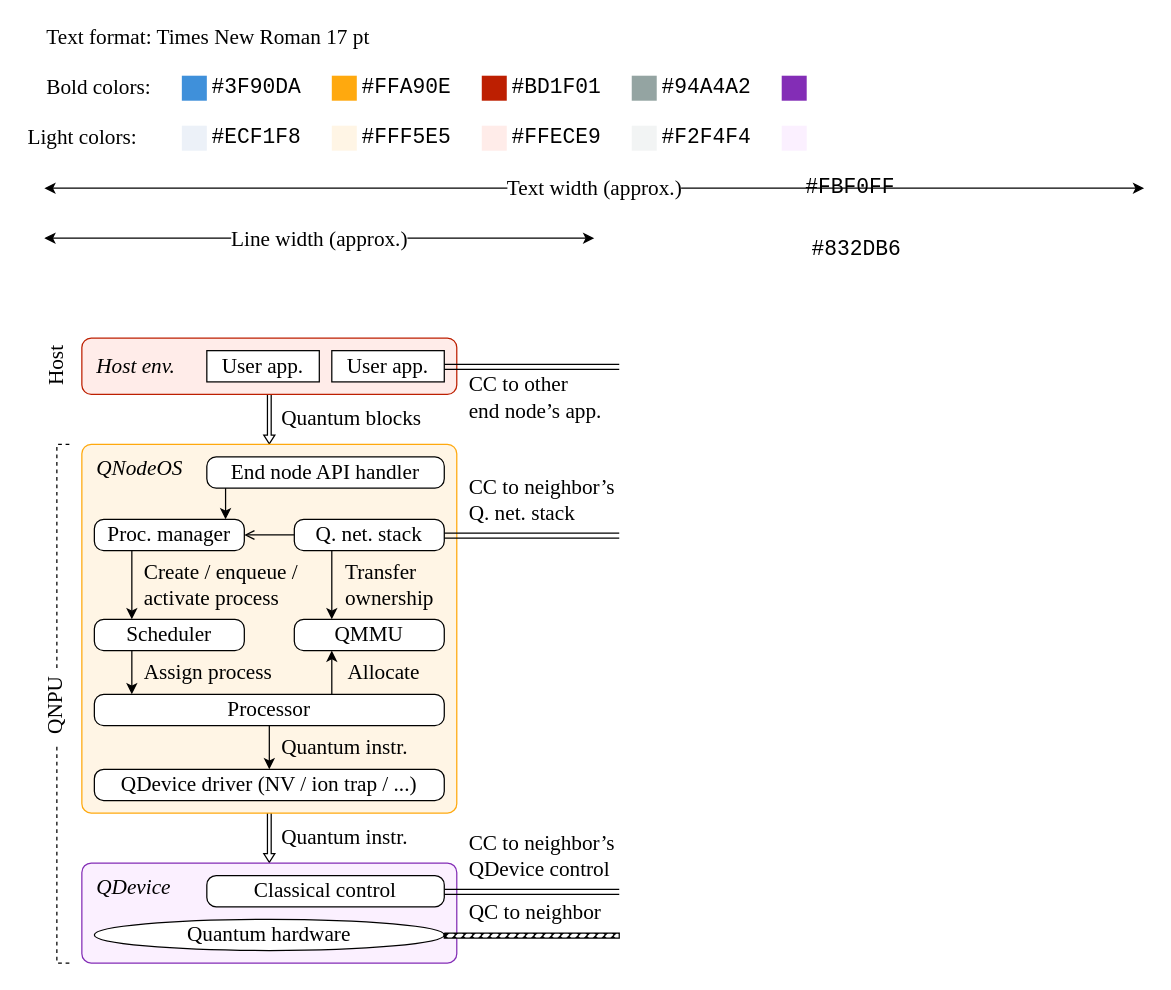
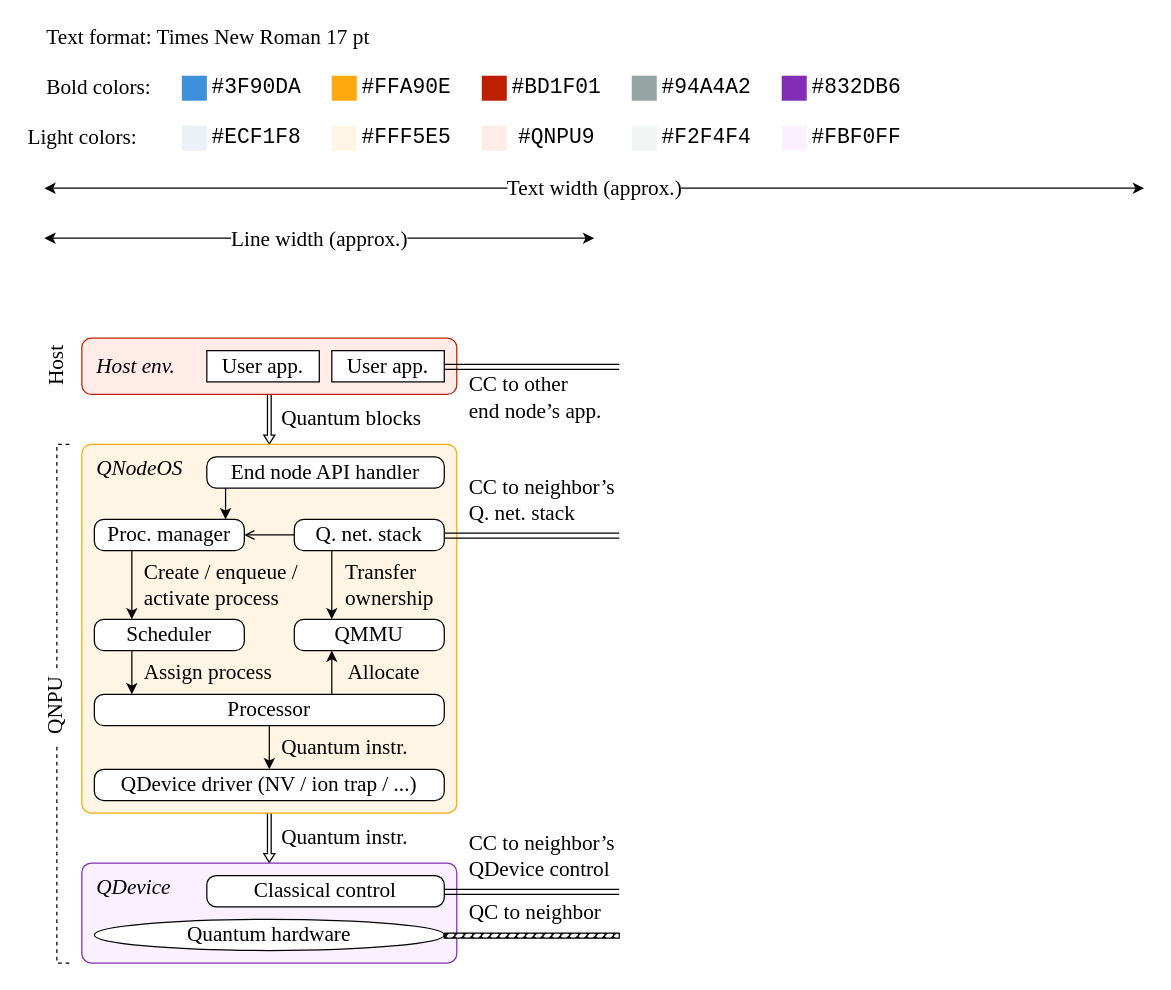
(557, 138) -> (557, 138)
(851, 188) -> (857, 138)
(857, 251) -> (857, 88)
